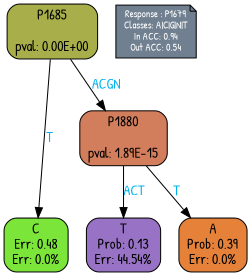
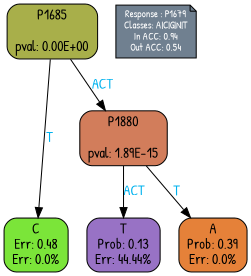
(107, 85) -> (103, 85)
(124, 245) -> (124, 245)
